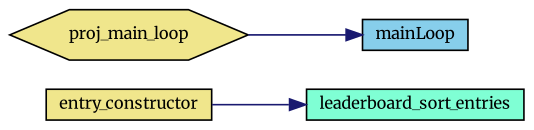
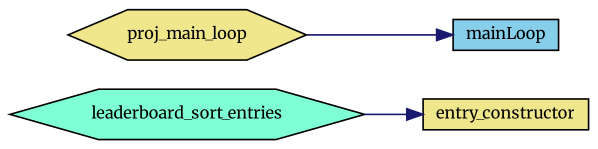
(250, 105) -> (386, 114)
(415, 105) -> (187, 114)
